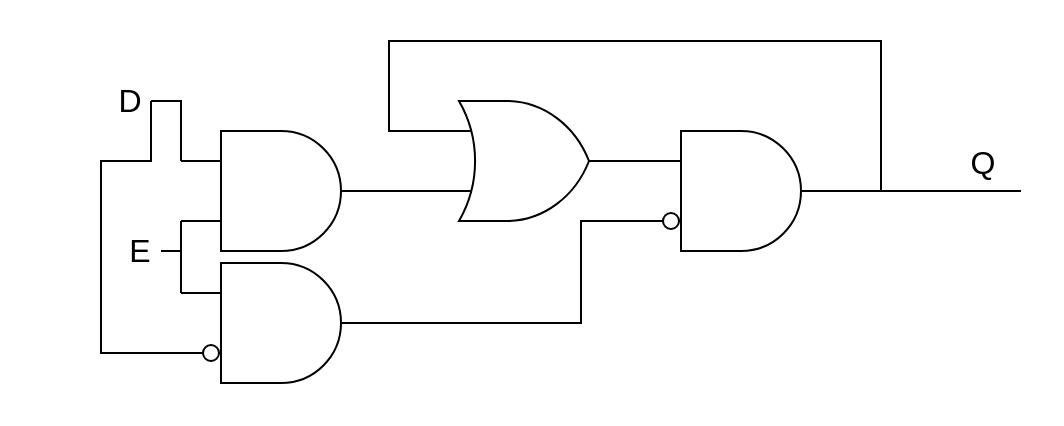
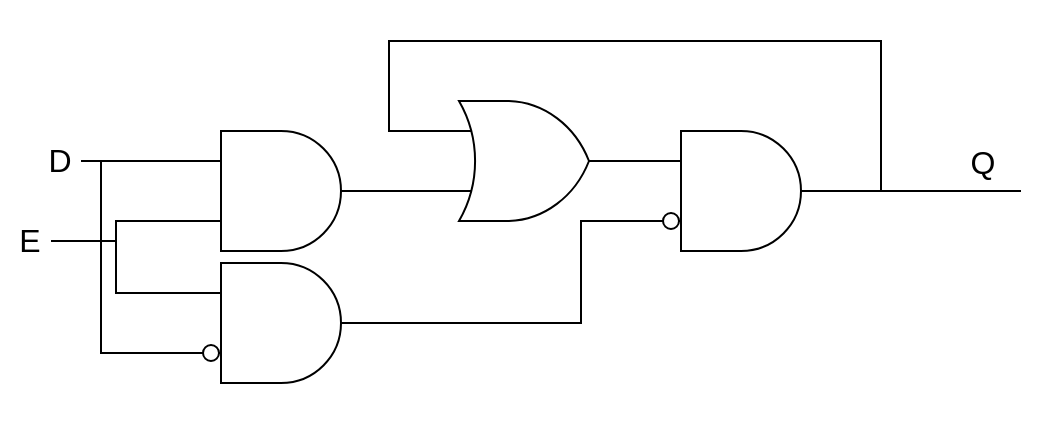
(131, 101) -> (61, 161)
(141, 251) -> (31, 241)
